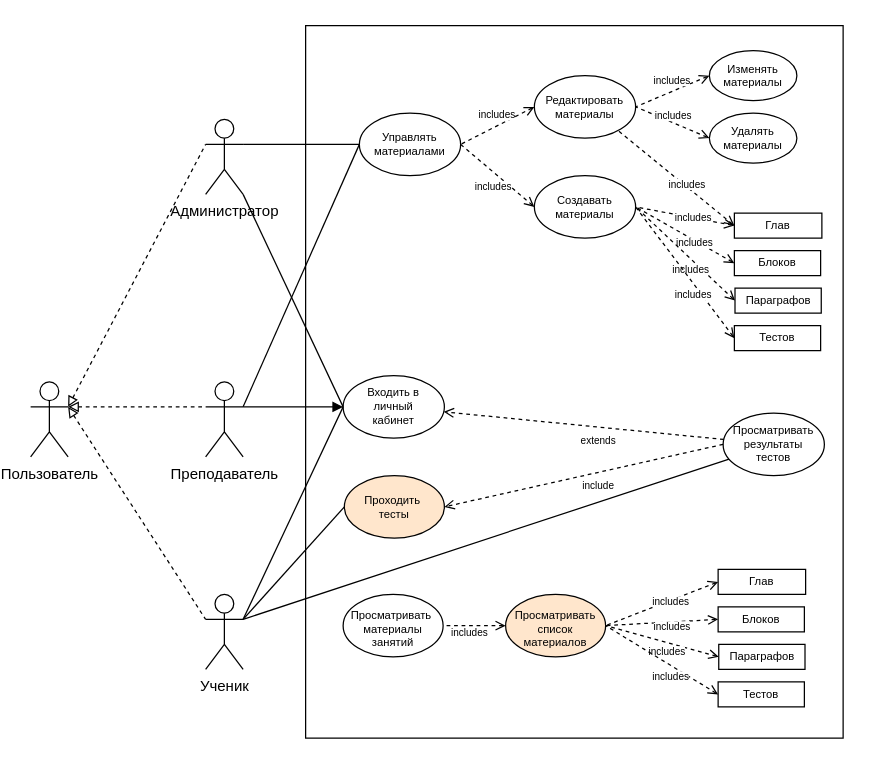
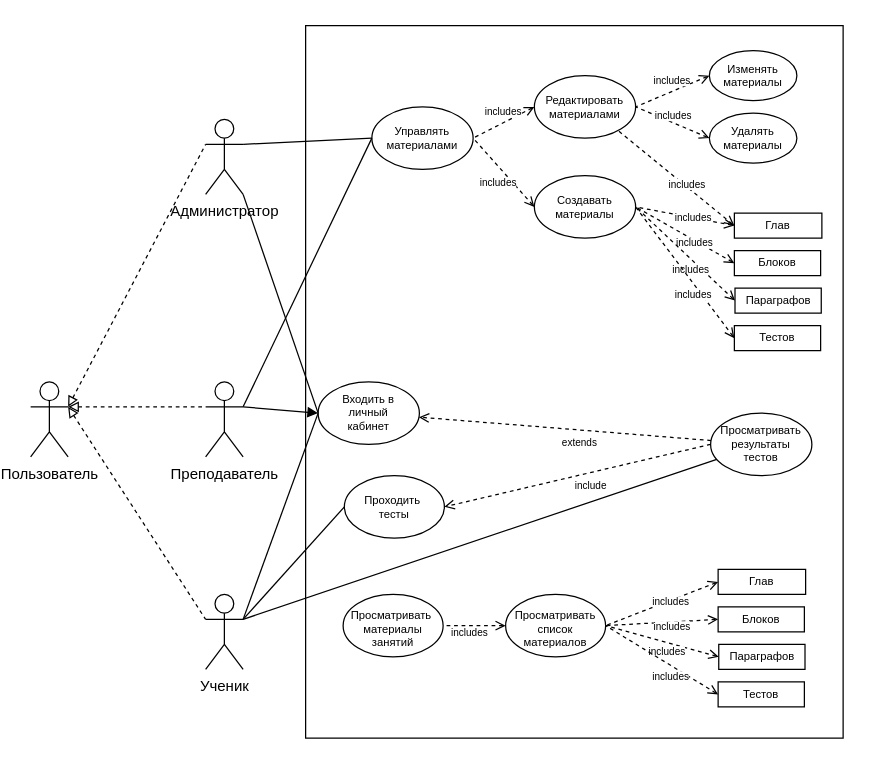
(585, 107) -> (585, 107)
(410, 144) -> (423, 138)
(394, 407) -> (369, 413)
(774, 444) -> (761, 444)
(394, 507) -> (394, 507)
(556, 626) -> (556, 626)
